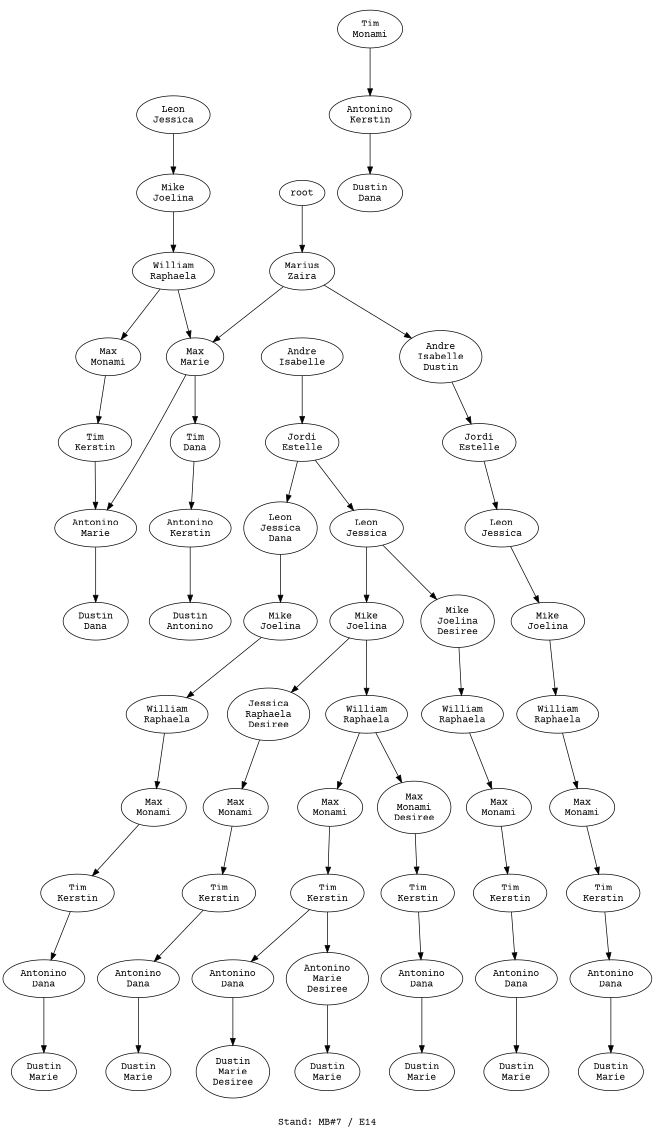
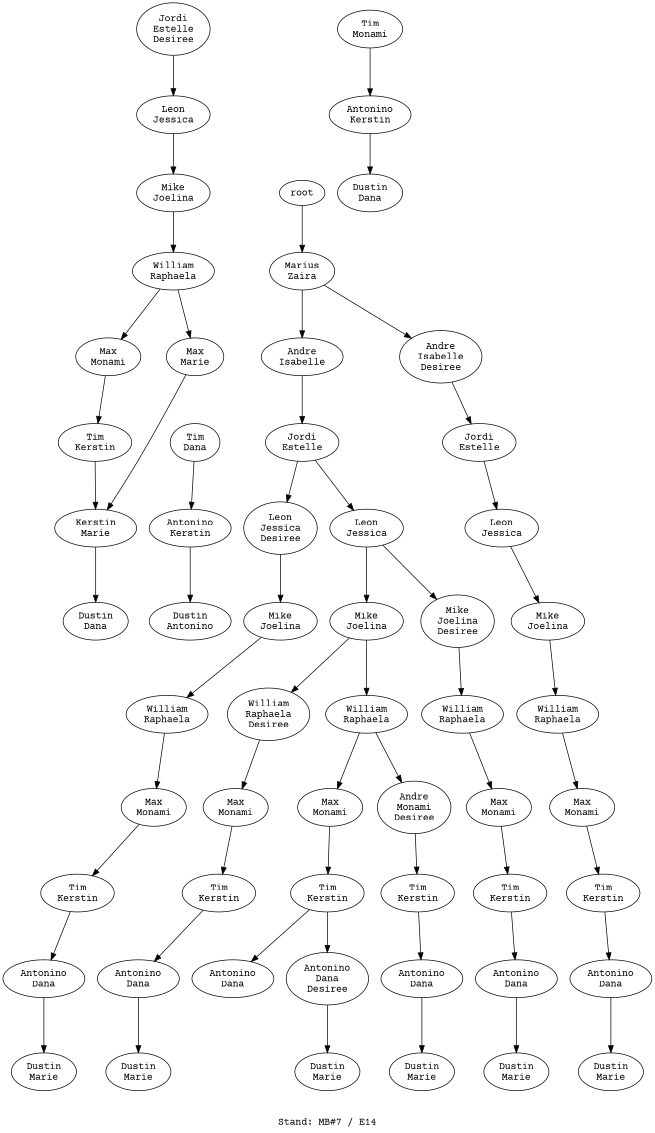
none -> (173, 29)
(251, 312) -> (302, 310)
(441, 357) -> (441, 357)
(195, 396) -> none
(96, 528) -> (96, 528)
(280, 528) -> (280, 528)
(269, 714) -> (269, 714)
(414, 807) -> (414, 807)
(327, 979) -> (327, 979)
(233, 1072) -> none
